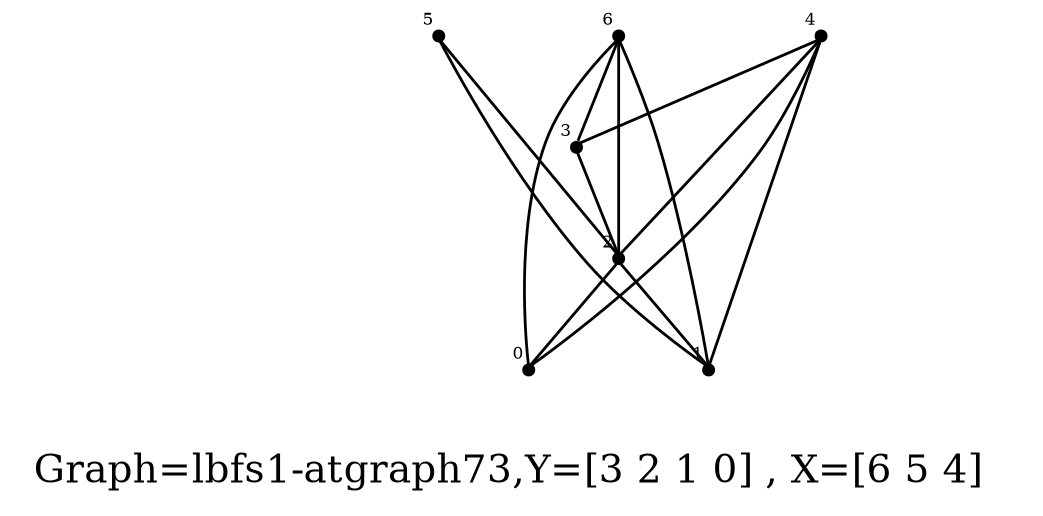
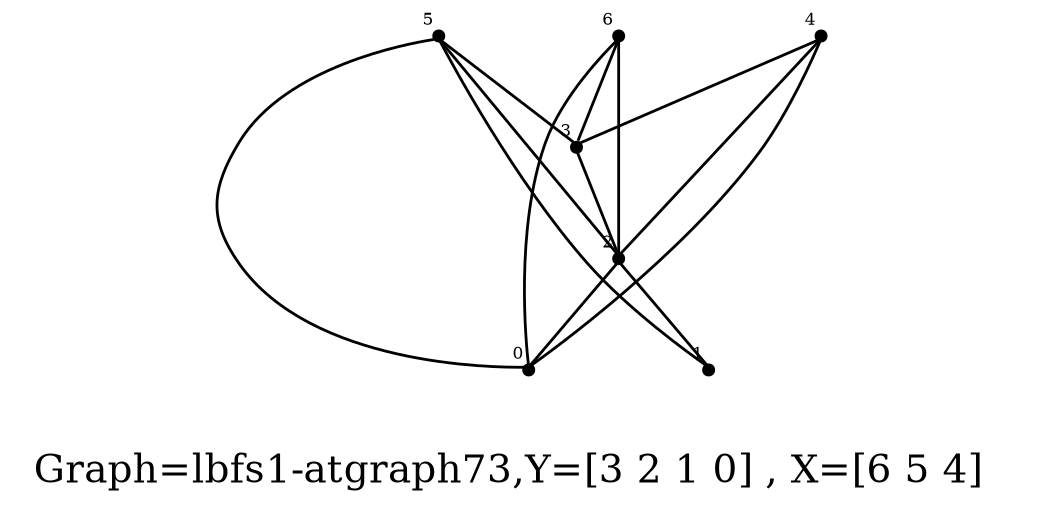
none -> (507, 91)
(668, 176) -> none
(765, 203) -> none
none -> (228, 245)
